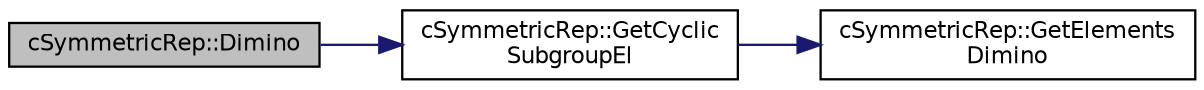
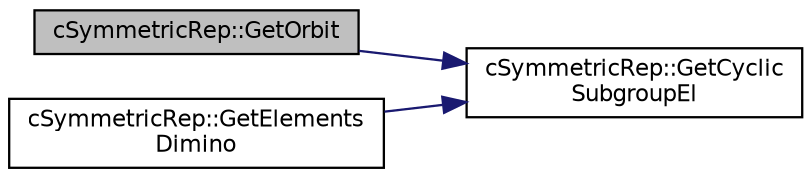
(164, 45) -> (197, 32)
(768, 45) -> (414, 108)
